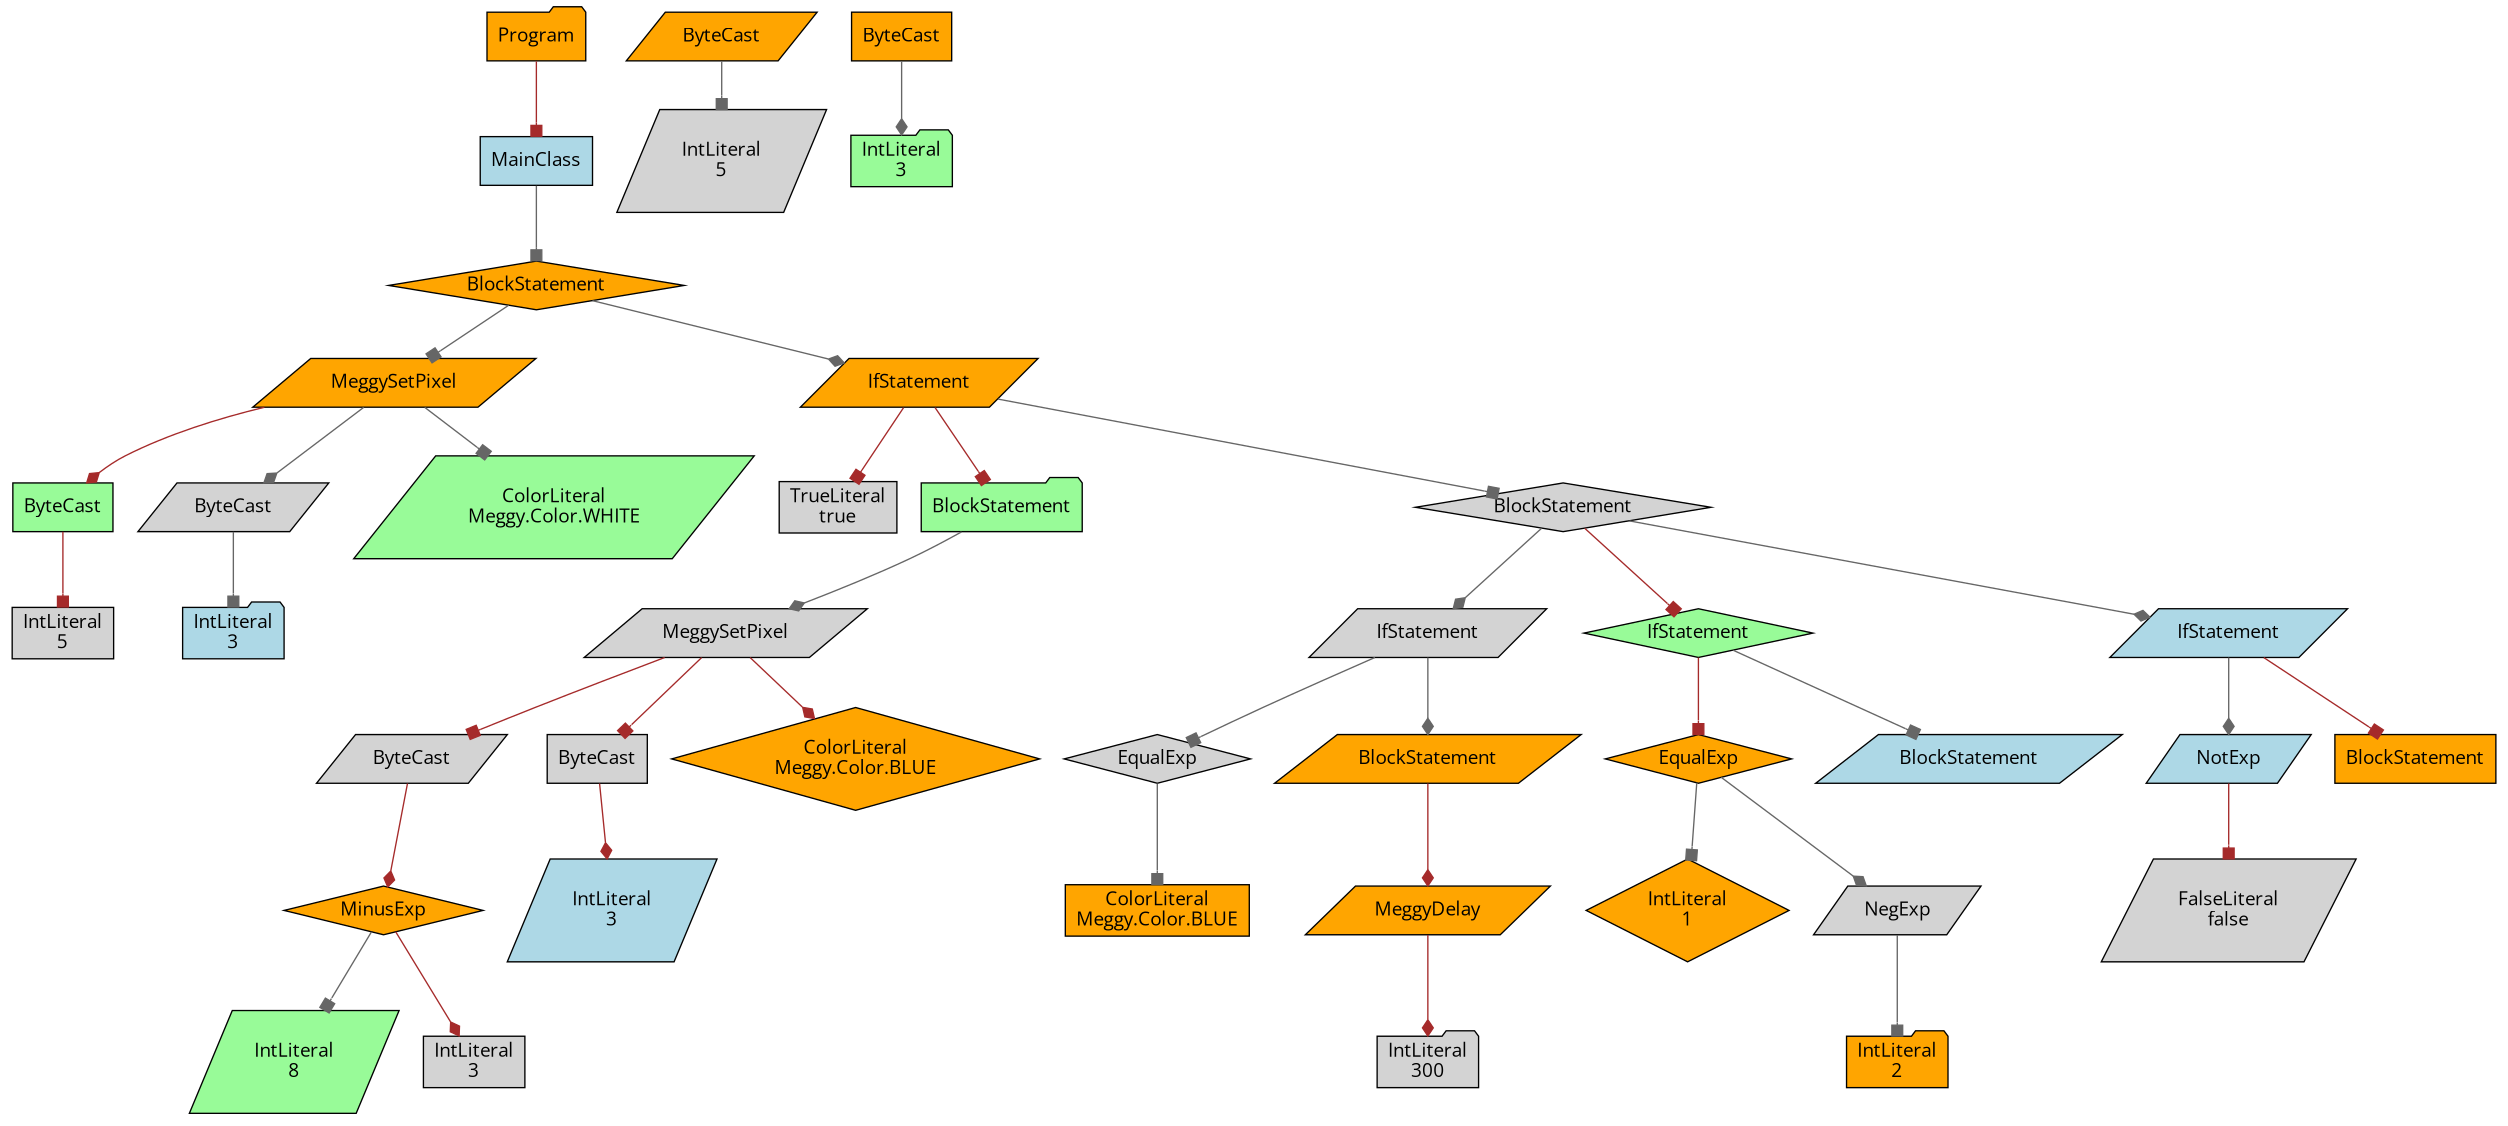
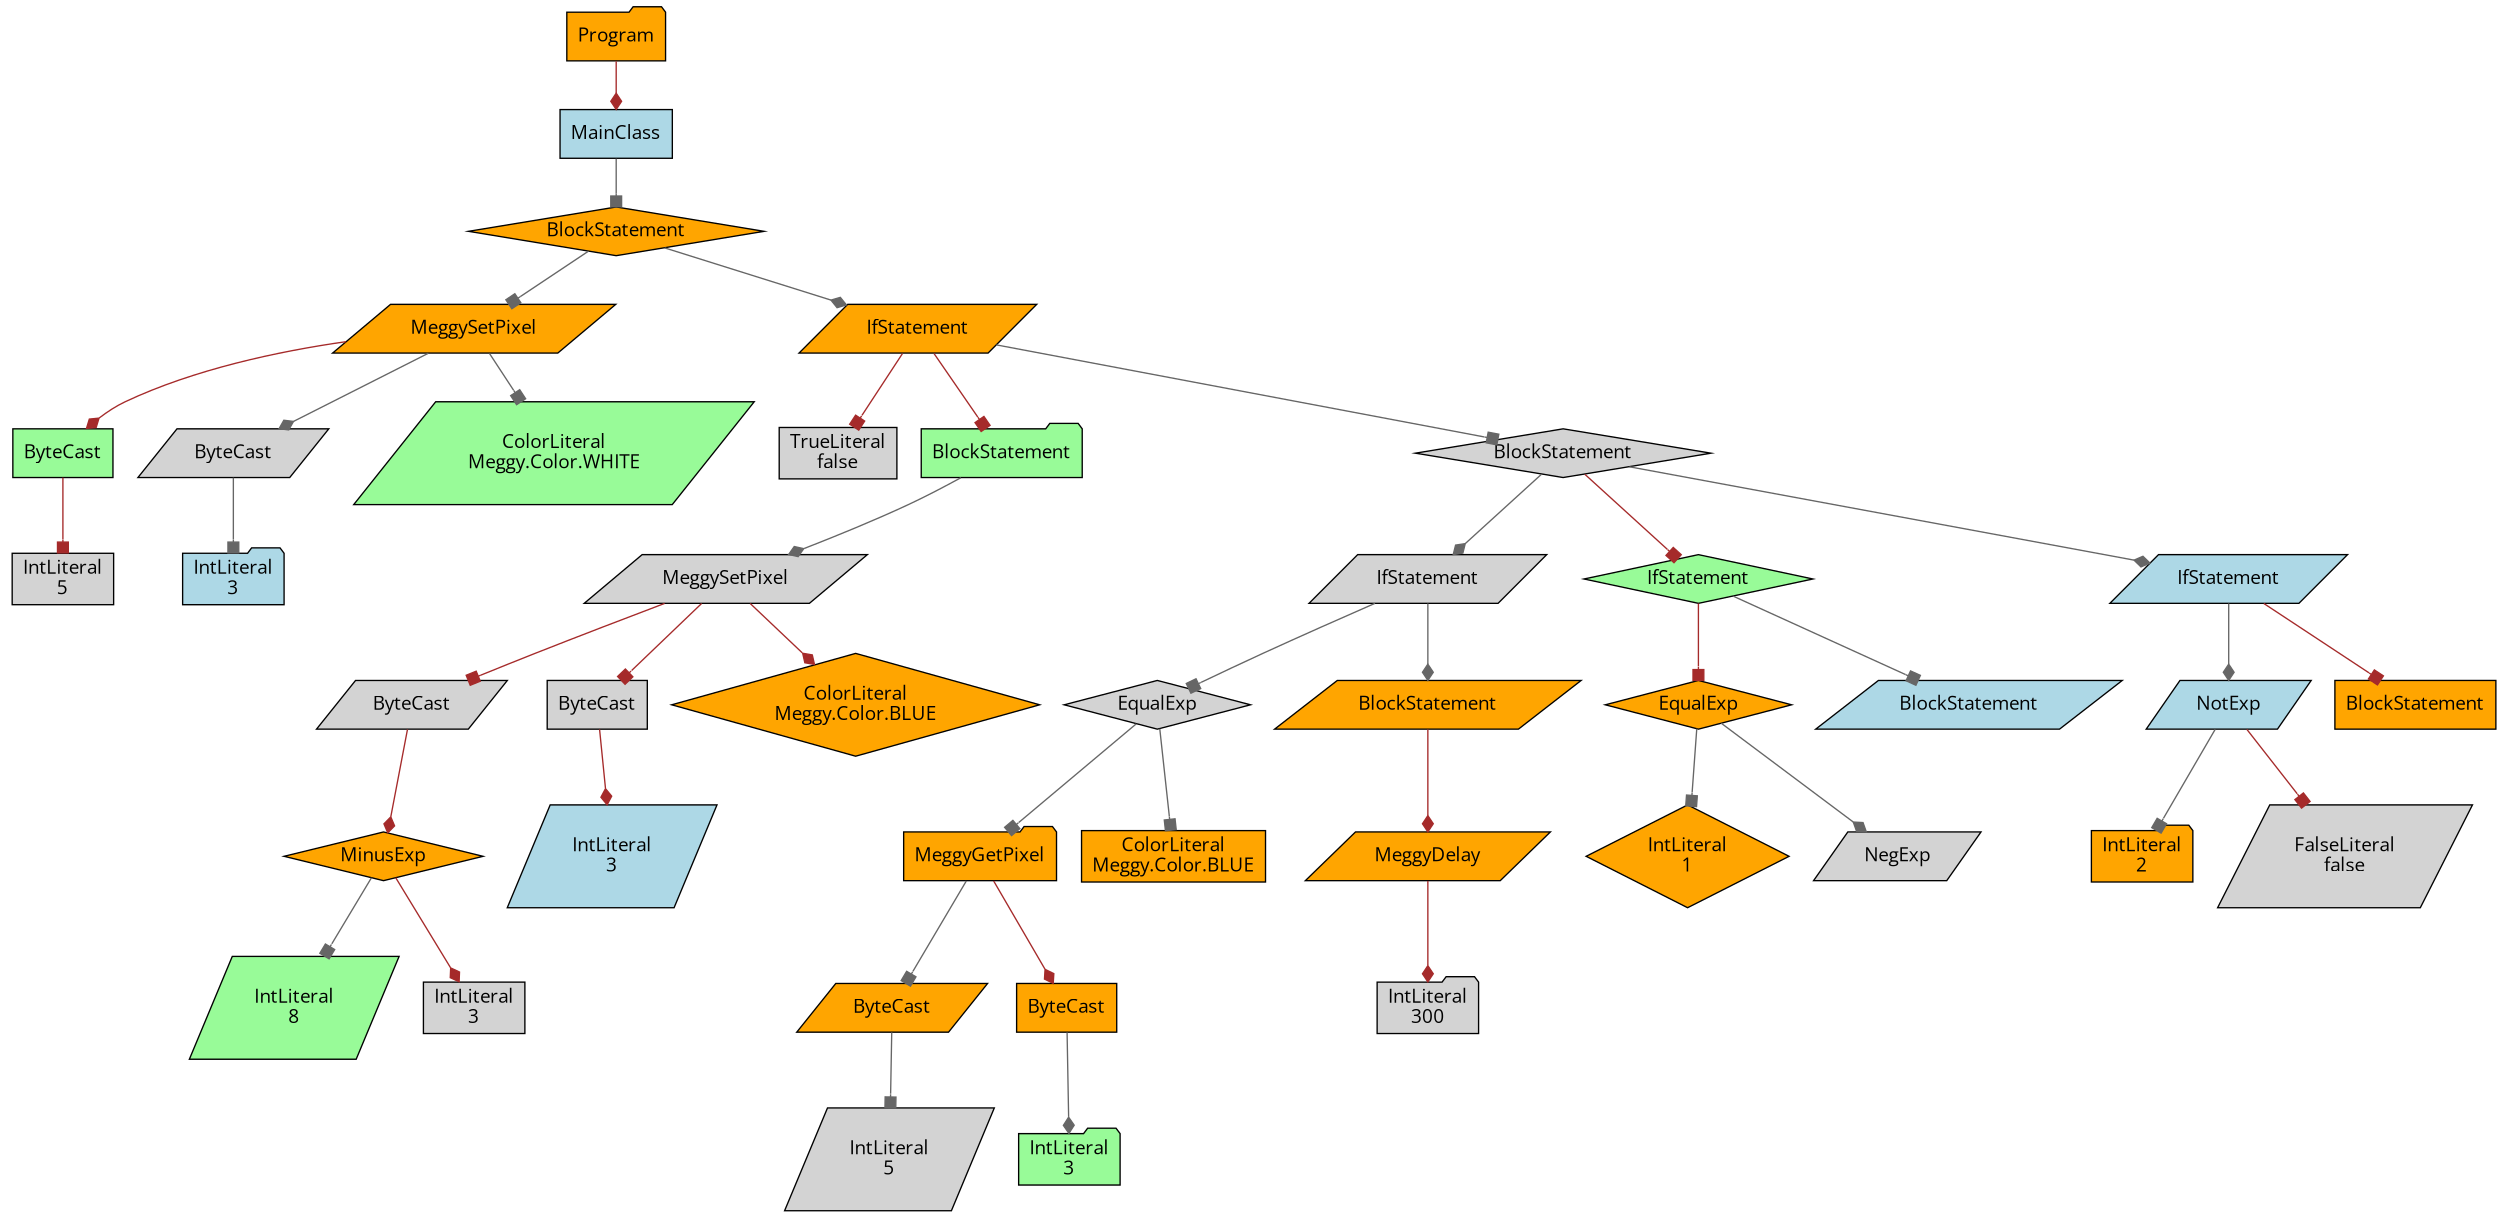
(536, 92) -> (616, 77)
(838, 507) -> (838, 453)
none -> (980, 856)
(1897, 979) -> (2189, 774)
